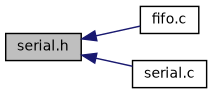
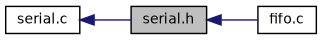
(114, 62) -> (113, 20)
